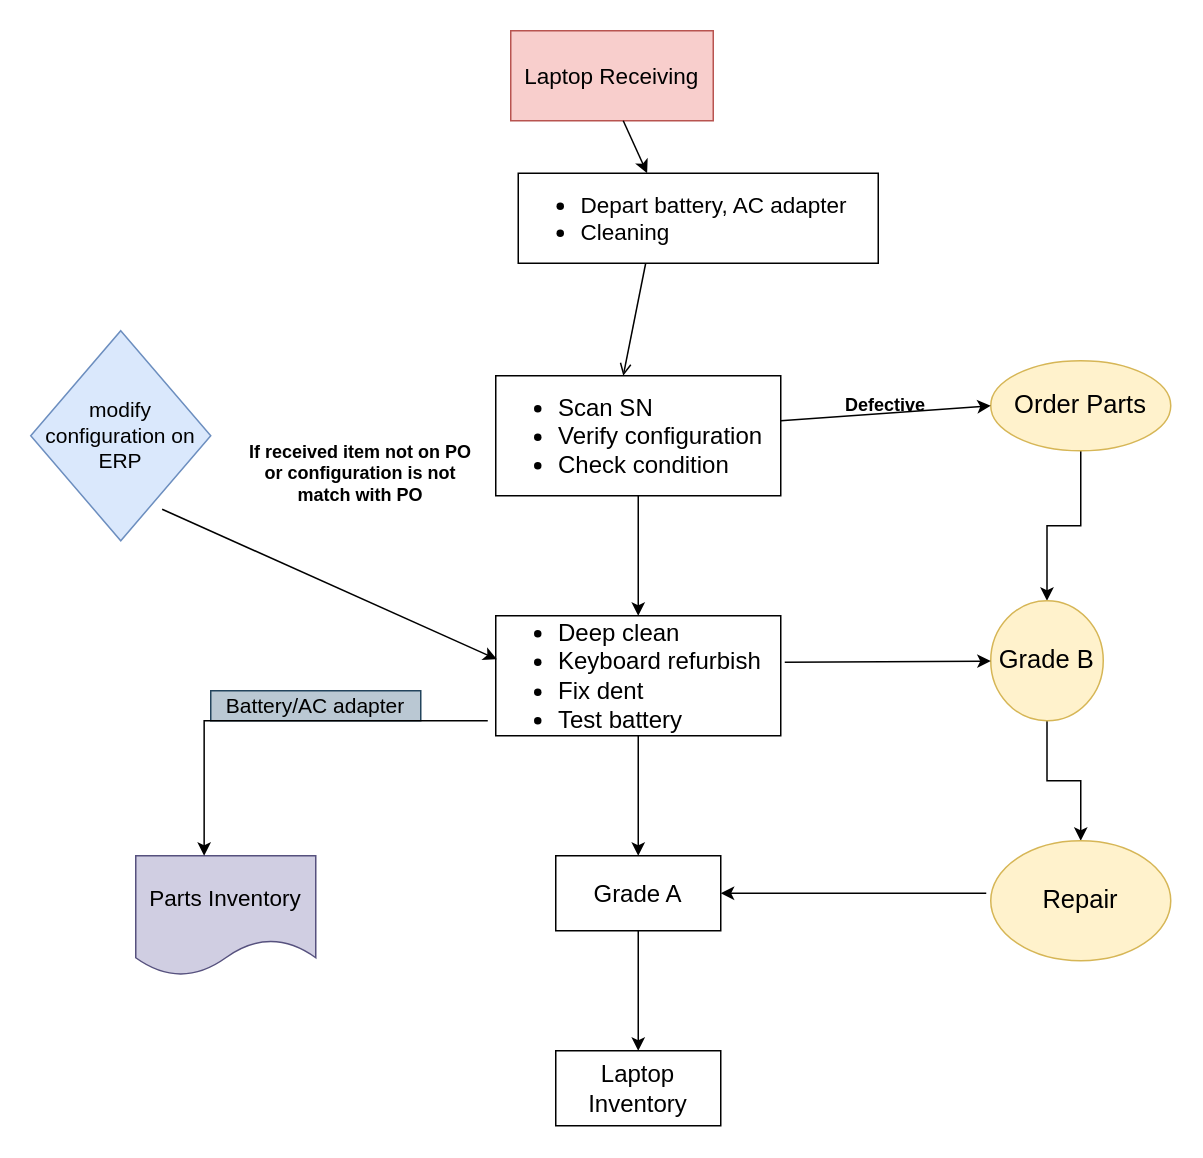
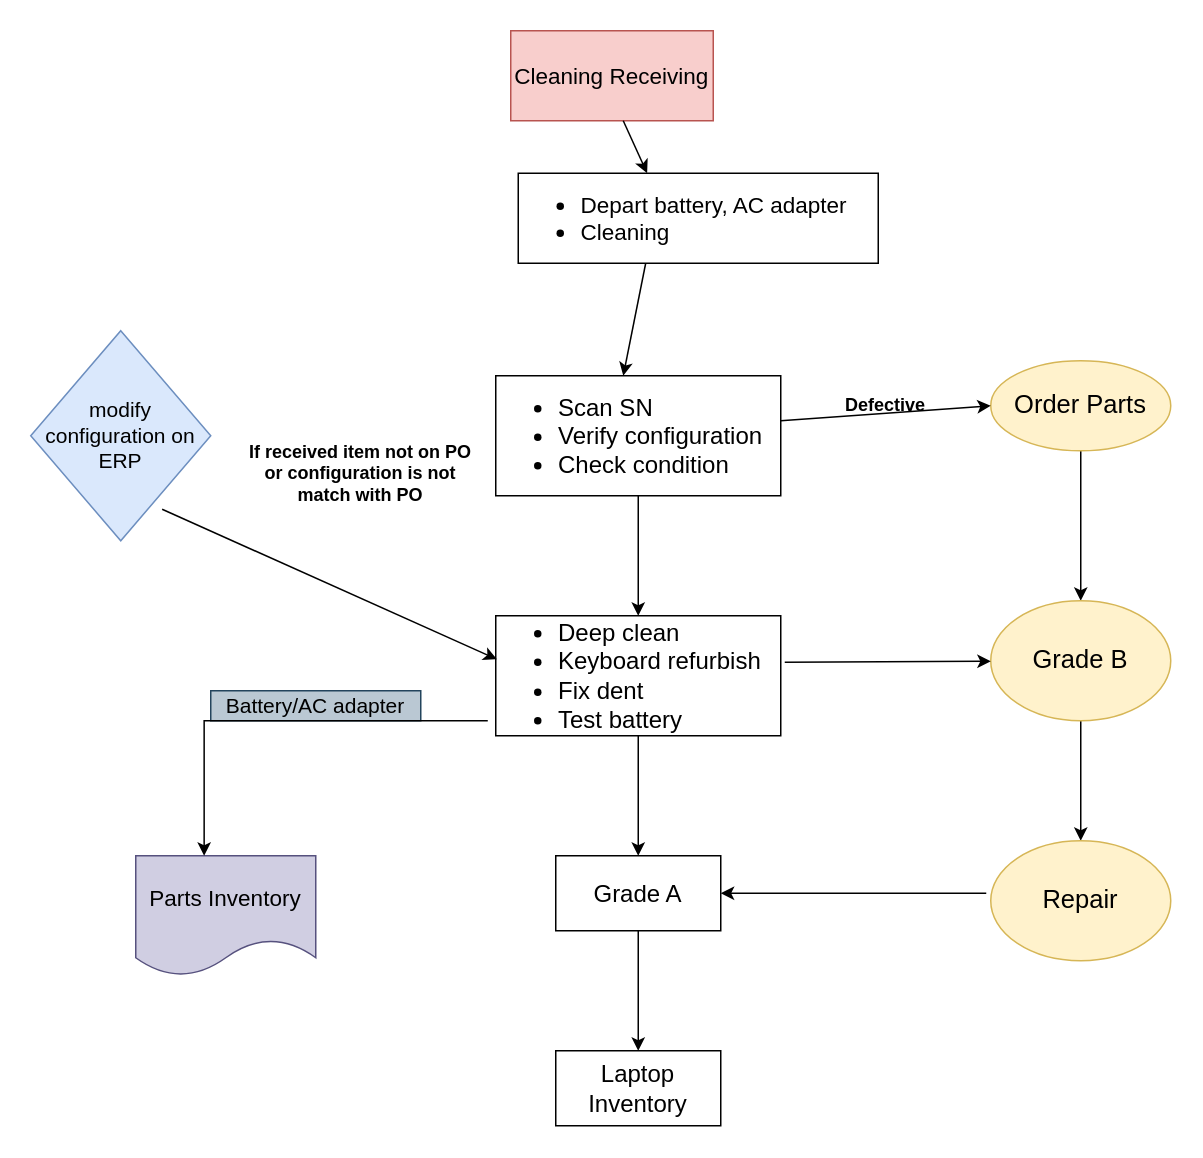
(612, 76) -> (612, 76)
(625, 367) -> (626, 364)
(1047, 661) -> (1081, 661)
